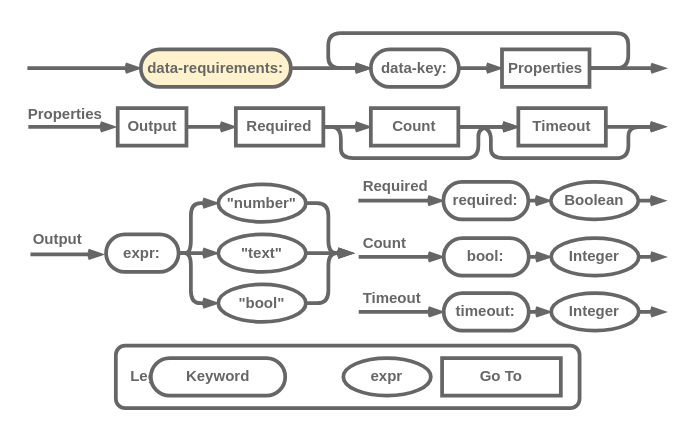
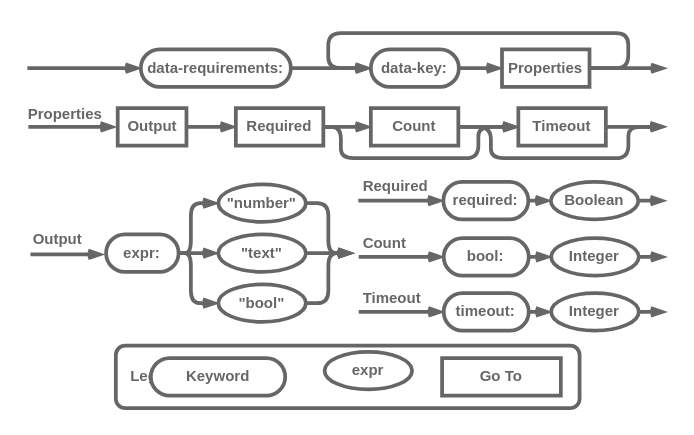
(216, 68) -> (216, 68)
(387, 377) -> (368, 371)
